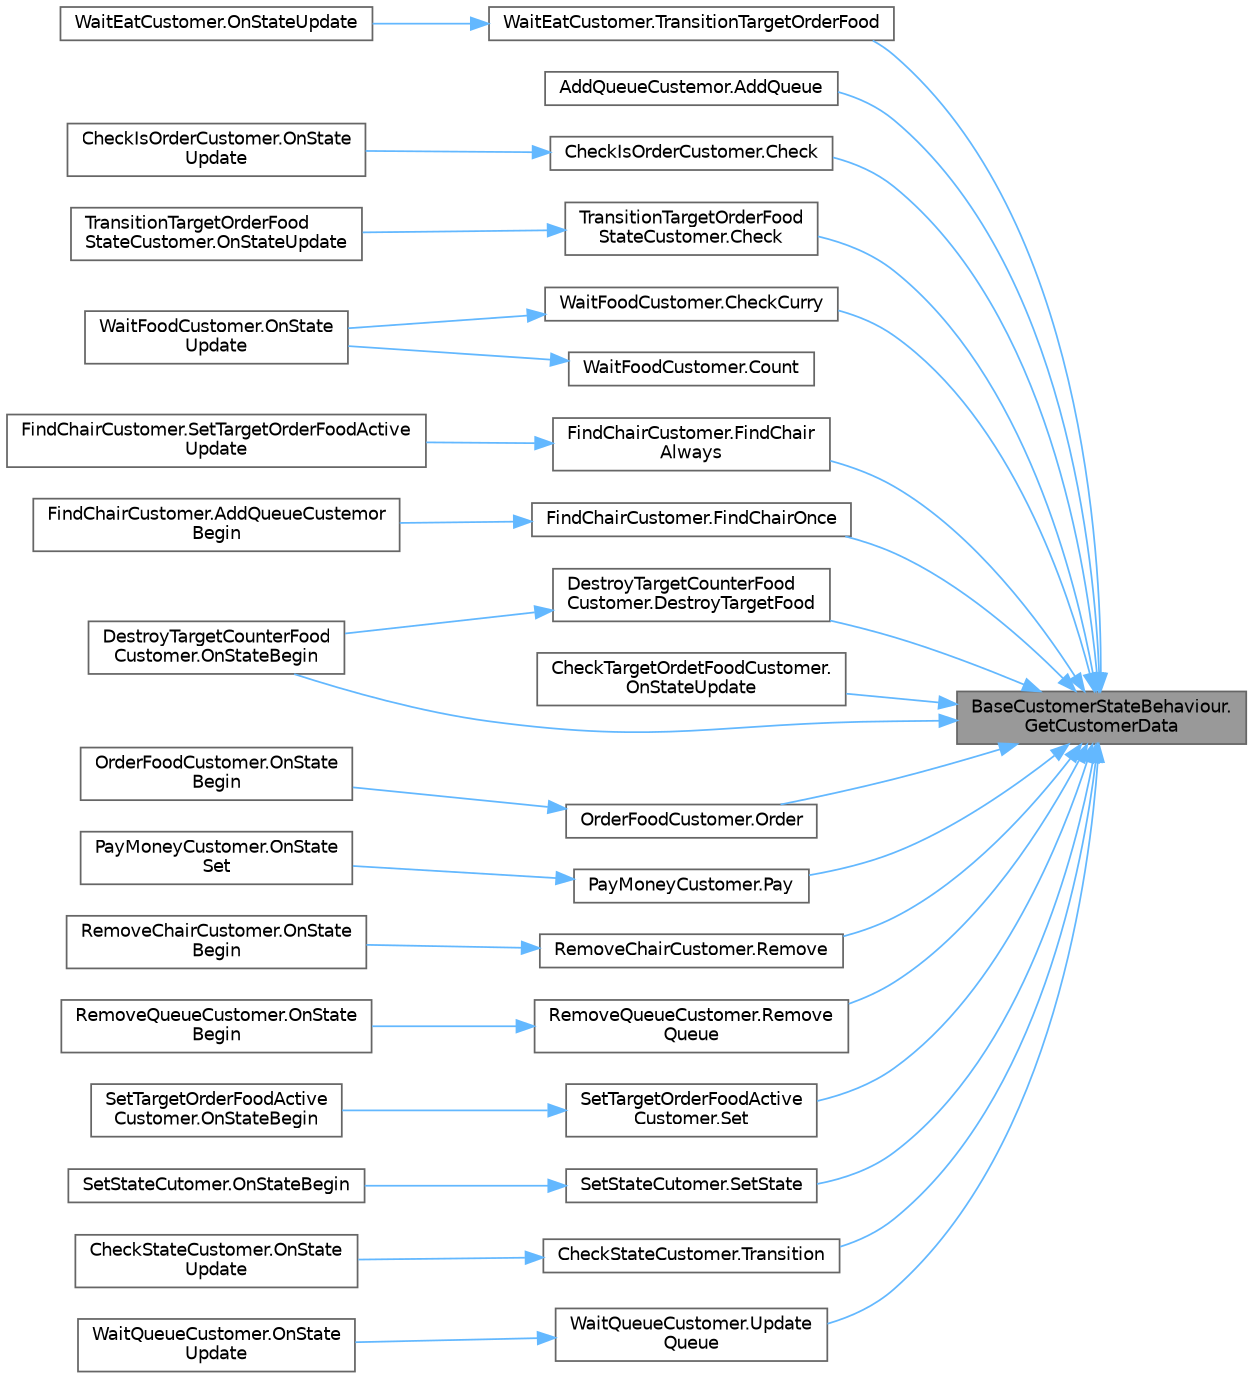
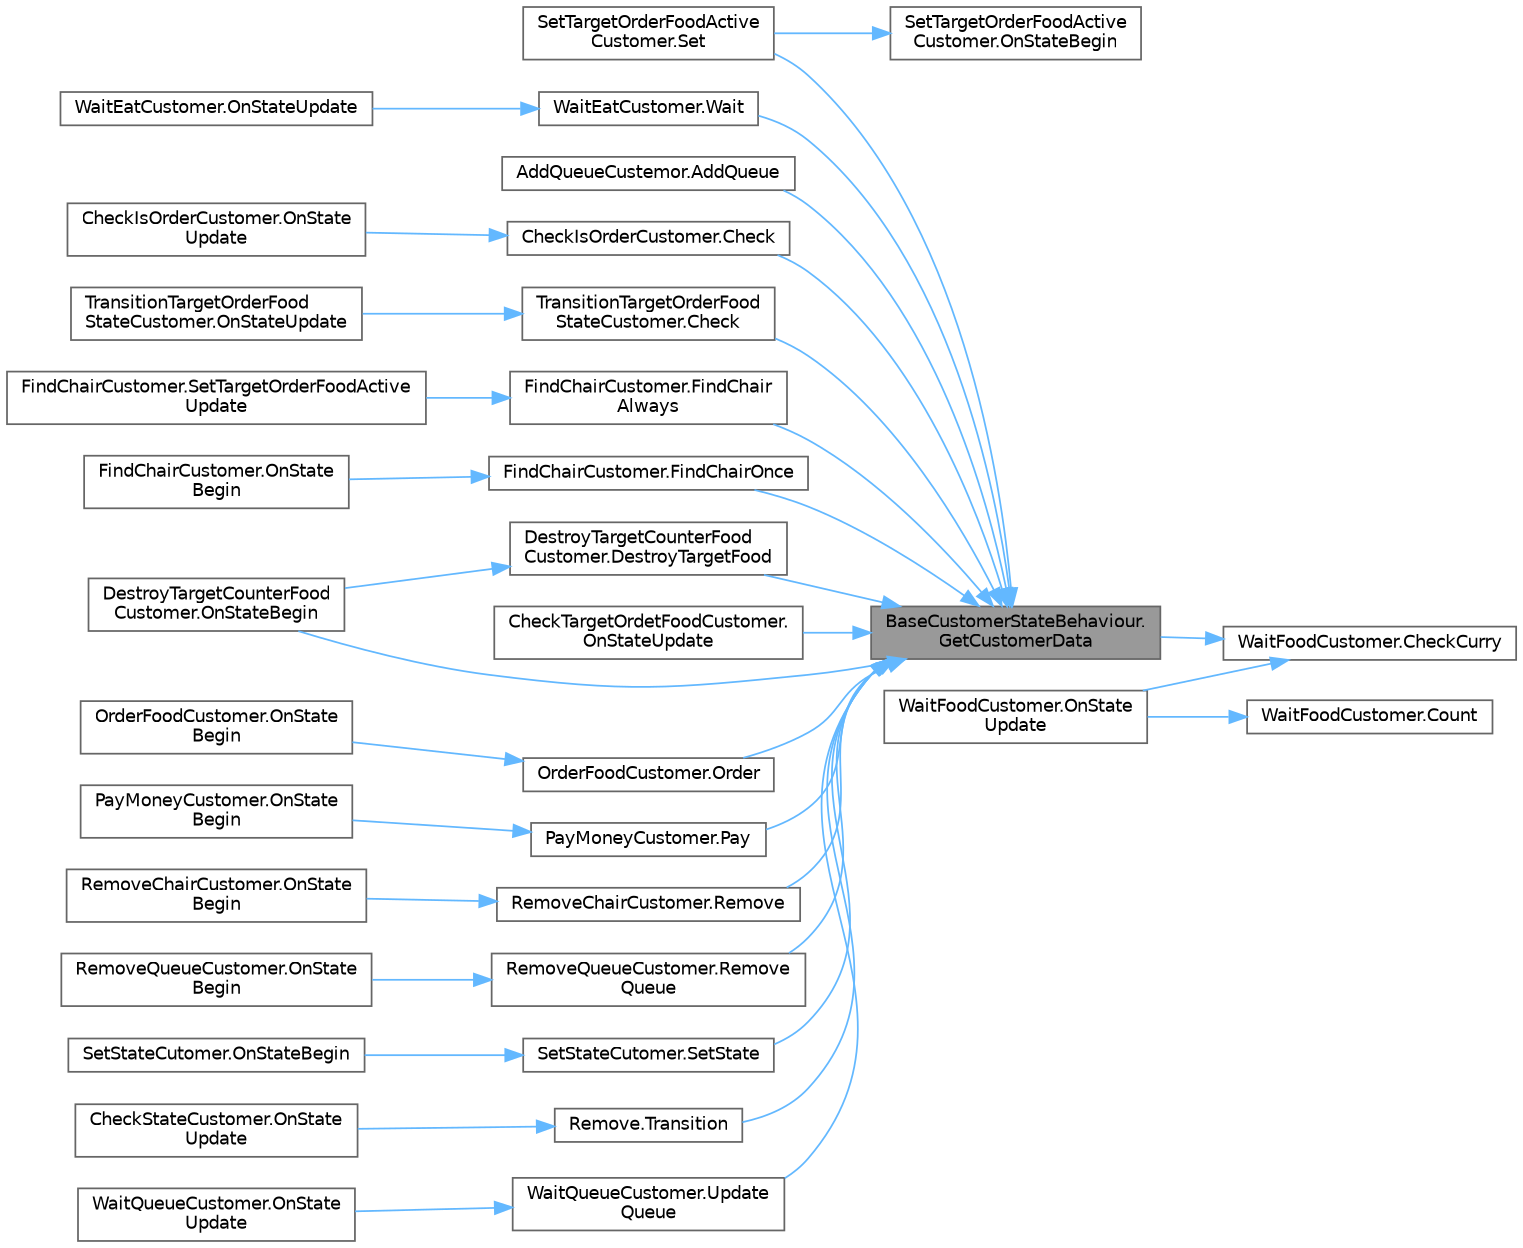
(691, 24) -> (649, 109)
(1004, 461) -> (1183, 638)
(216, 525) -> (216, 482)
(216, 858) -> (216, 812)
(445, 1110) -> (823, 33)
(691, 1256) -> (649, 1125)
